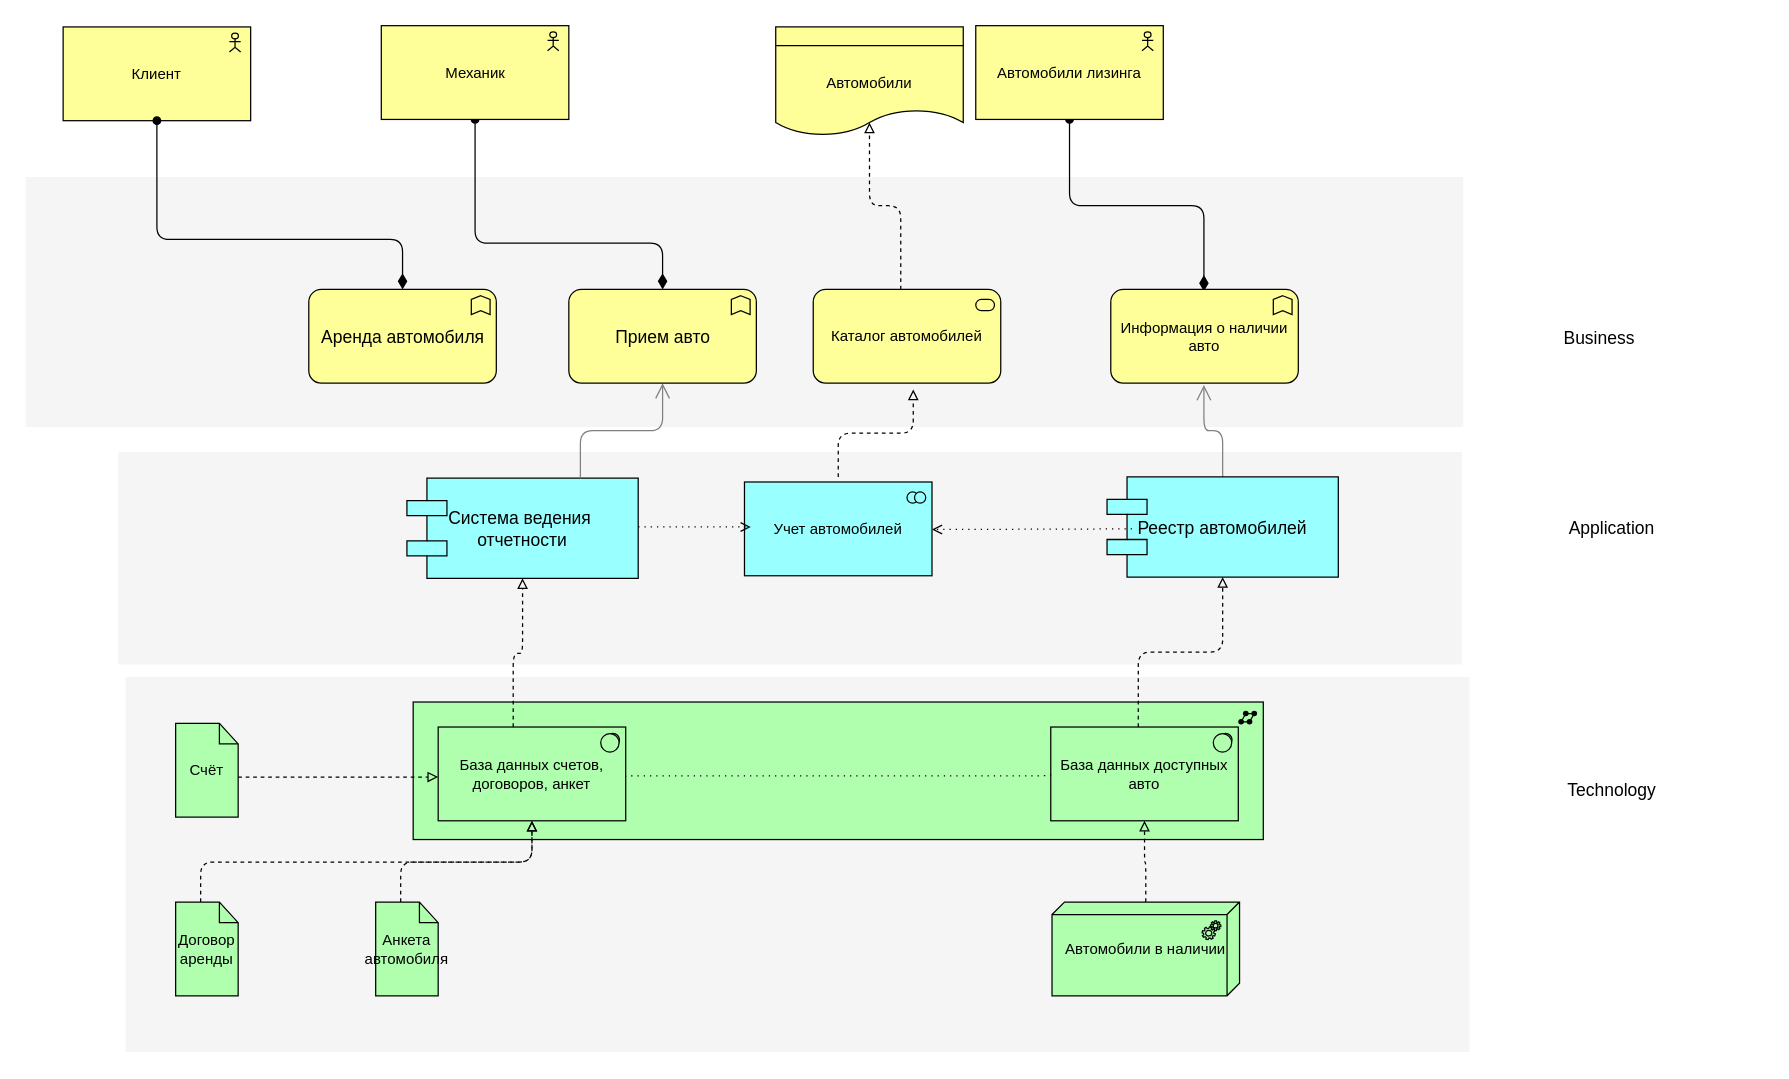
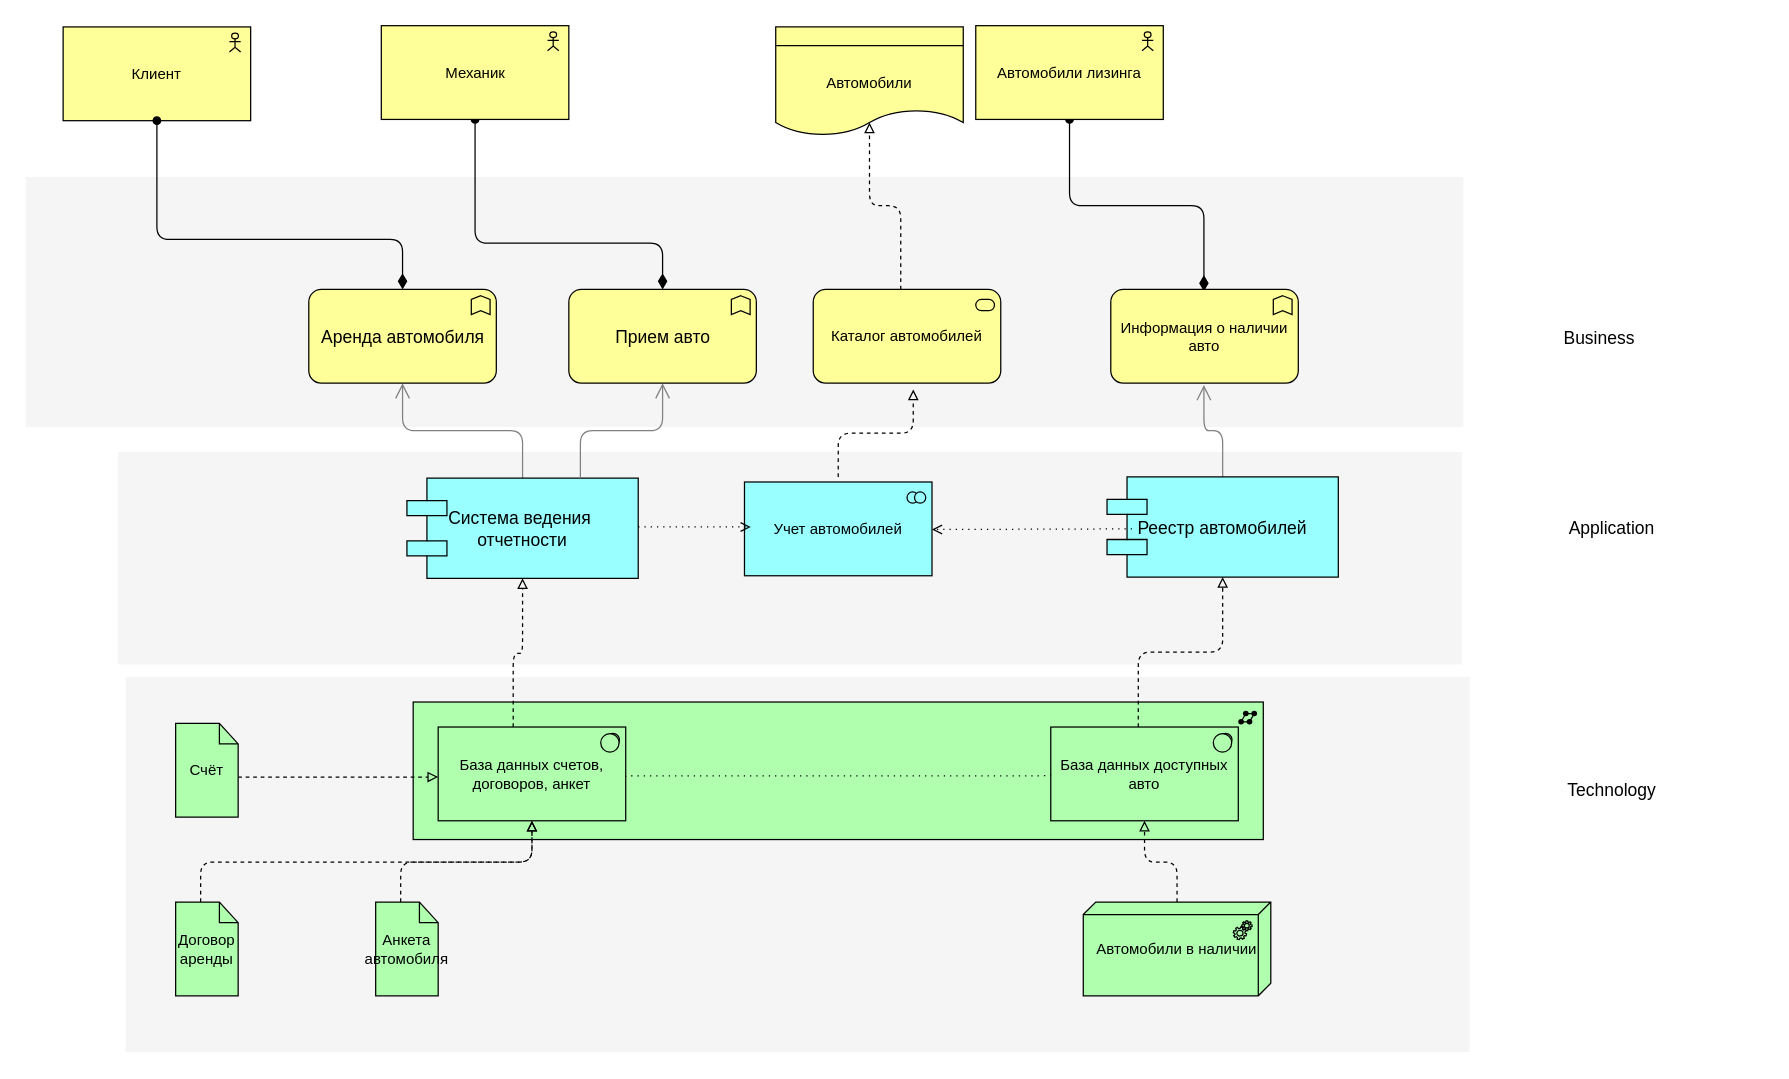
none -> (464, 431)
(1146, 949) -> (1177, 949)
